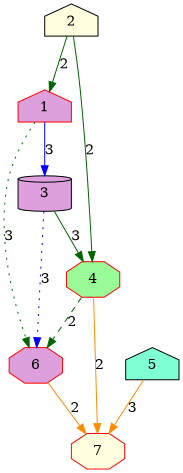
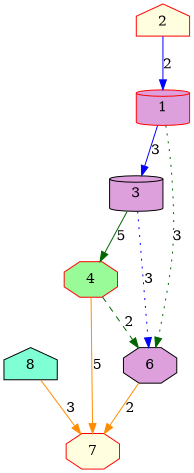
(71, 22) -> (163, 22)
(60, 59) -> (163, 58)
(45, 108) -> (163, 108)
(85, 144) -> none
(76, 237) -> (121, 237)
(36, 365) -> (150, 365)
(100, 365) -> (98, 365)
(152, 365) -> (31, 365)
